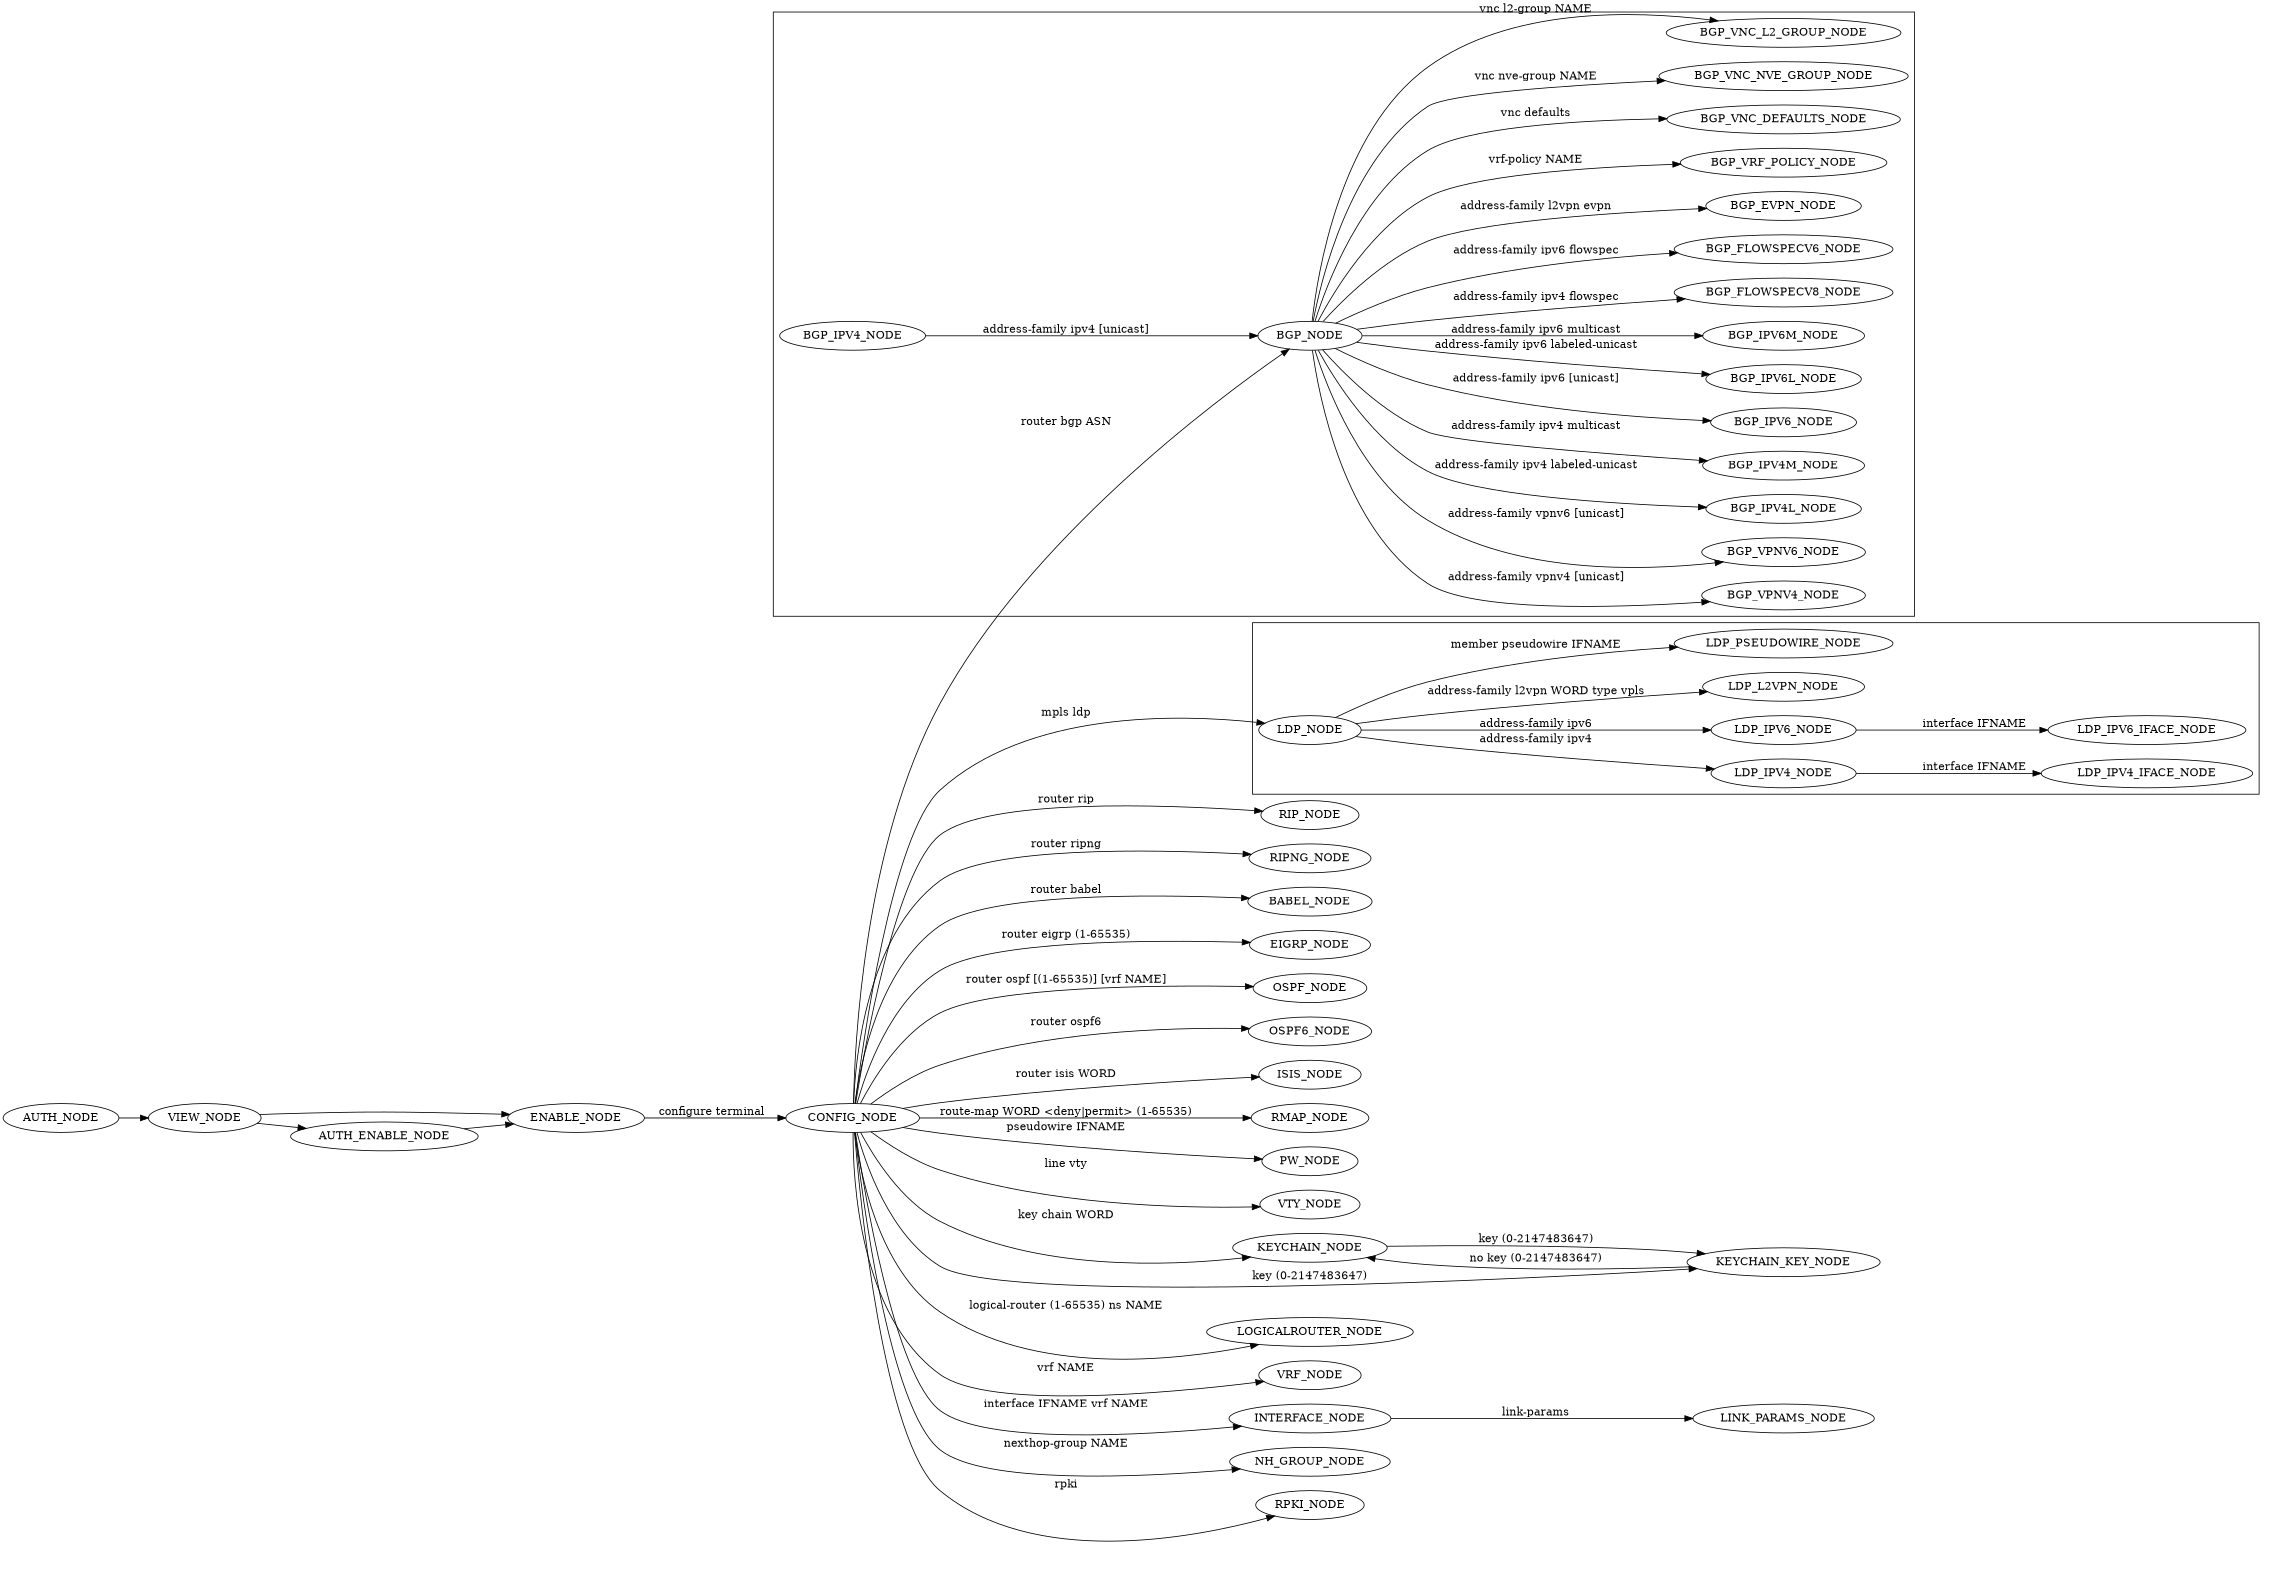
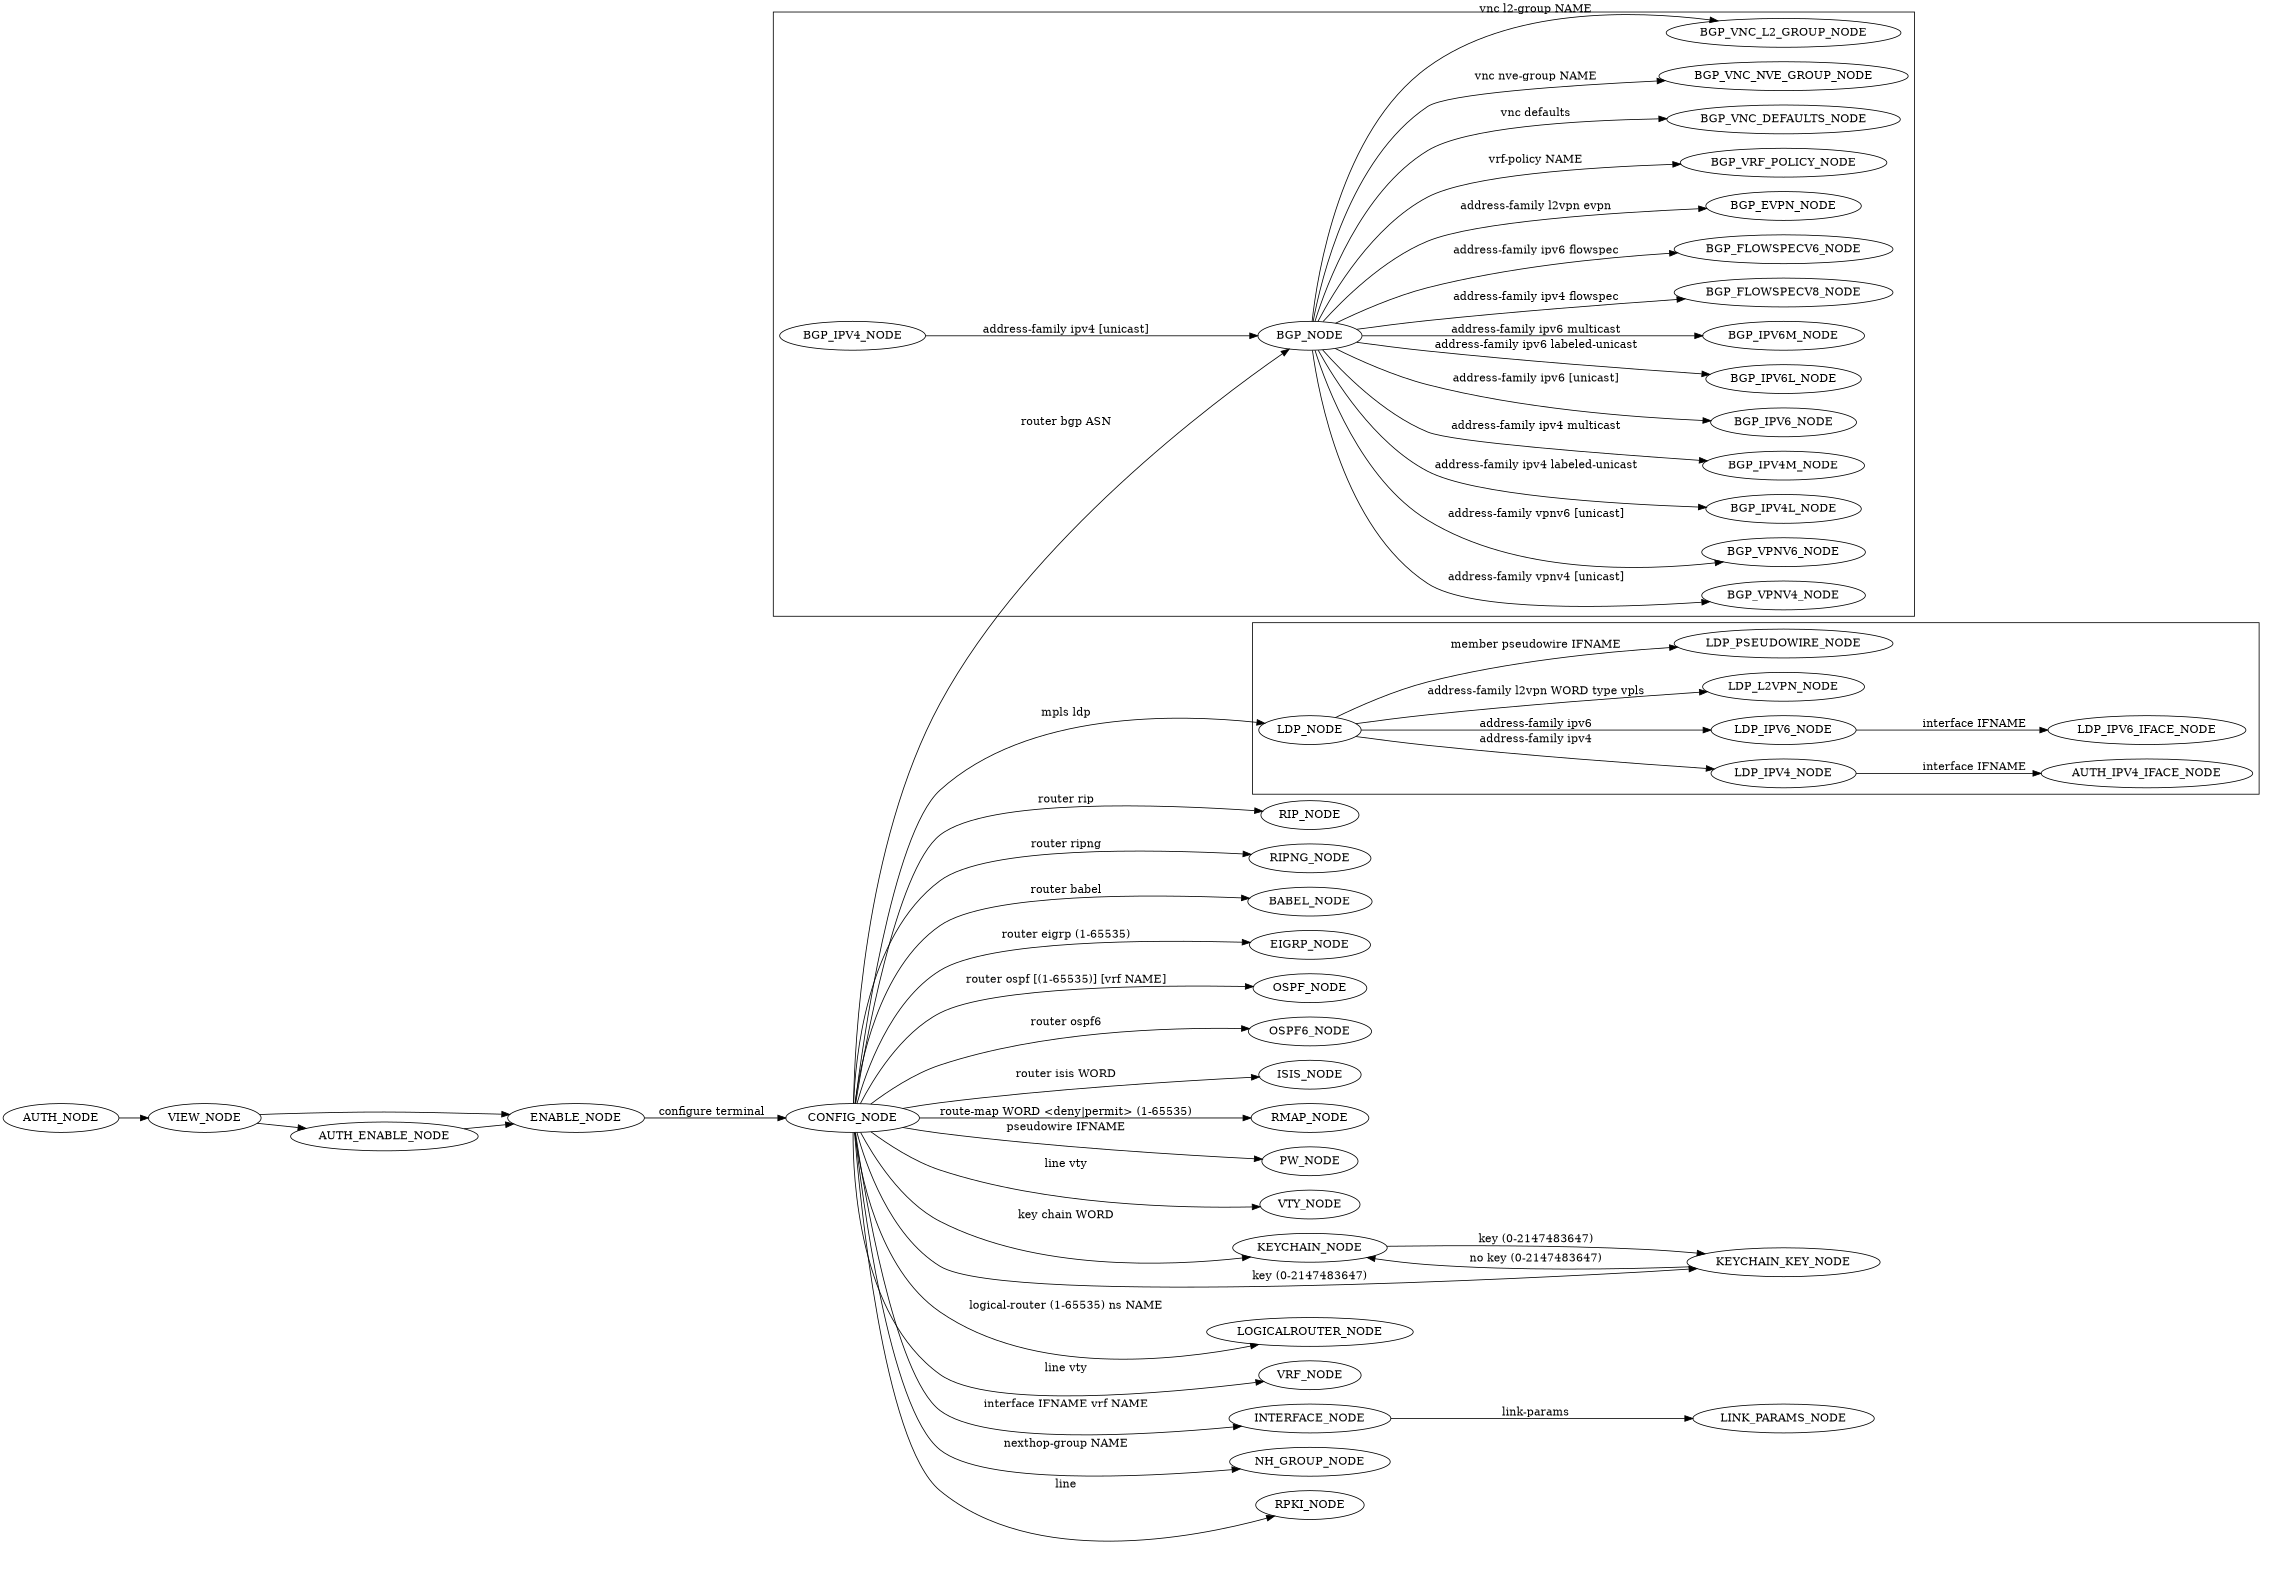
(2147, 773) -> (2147, 773)
(1066, 1368) -> (1066, 1368)
(1066, 1485) -> (1066, 1485)
